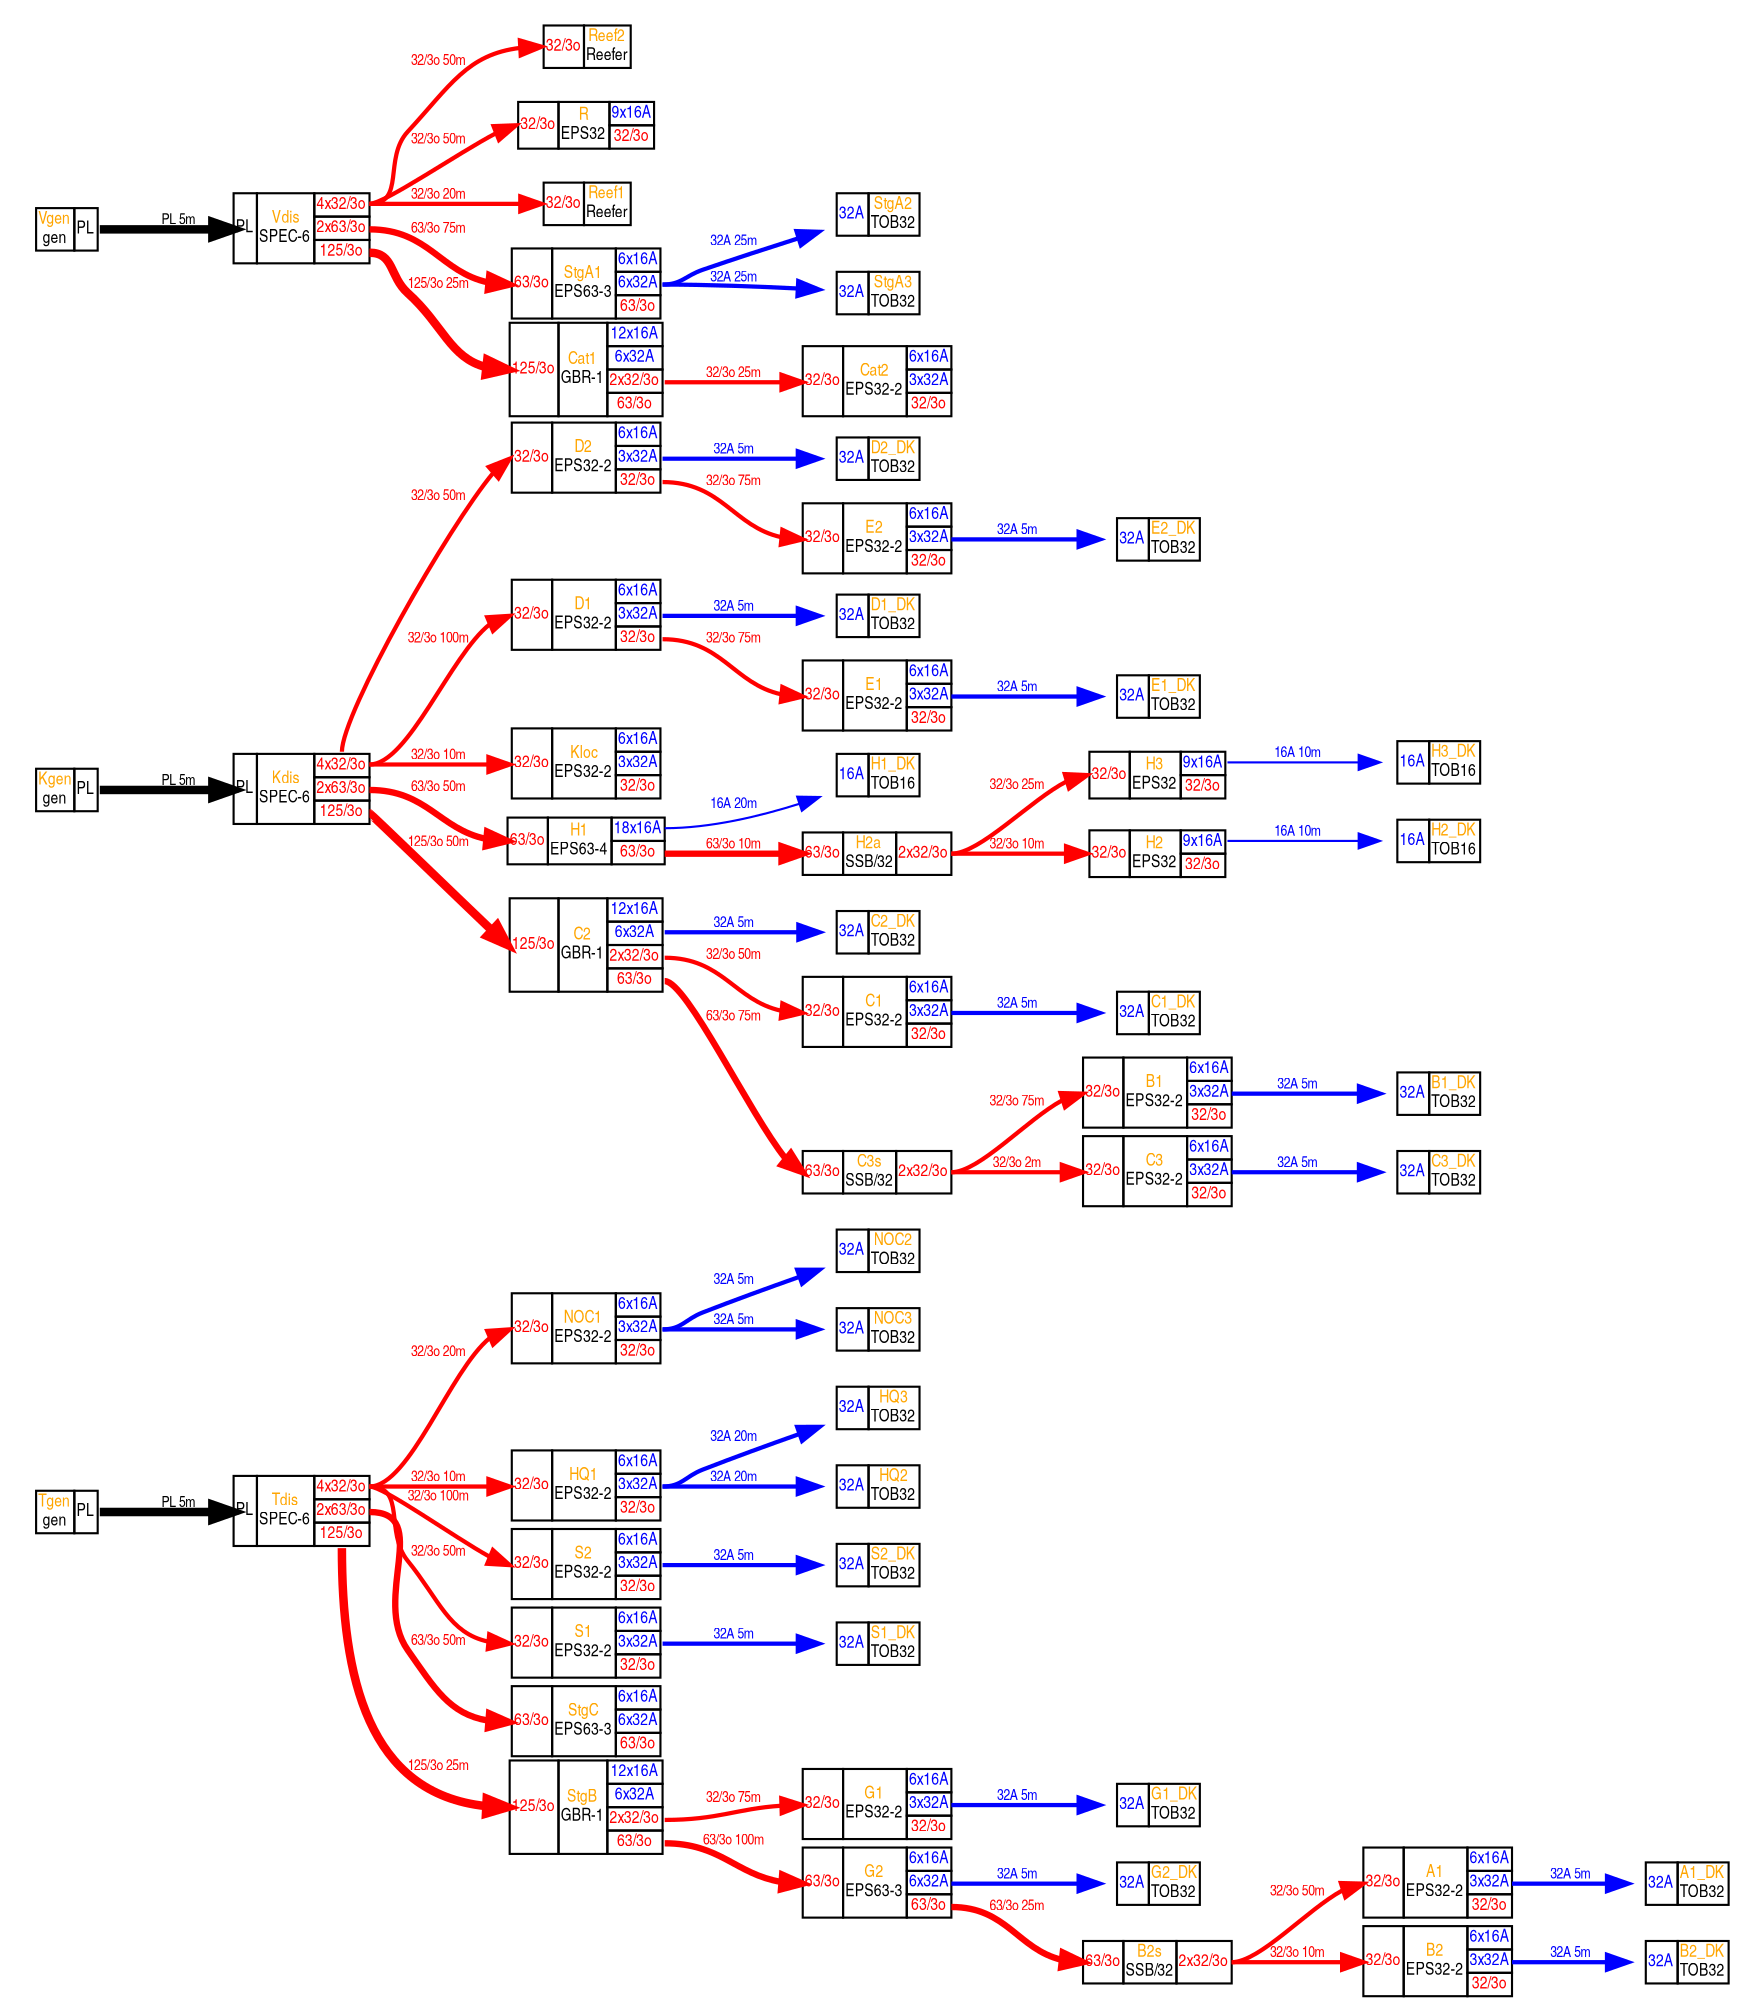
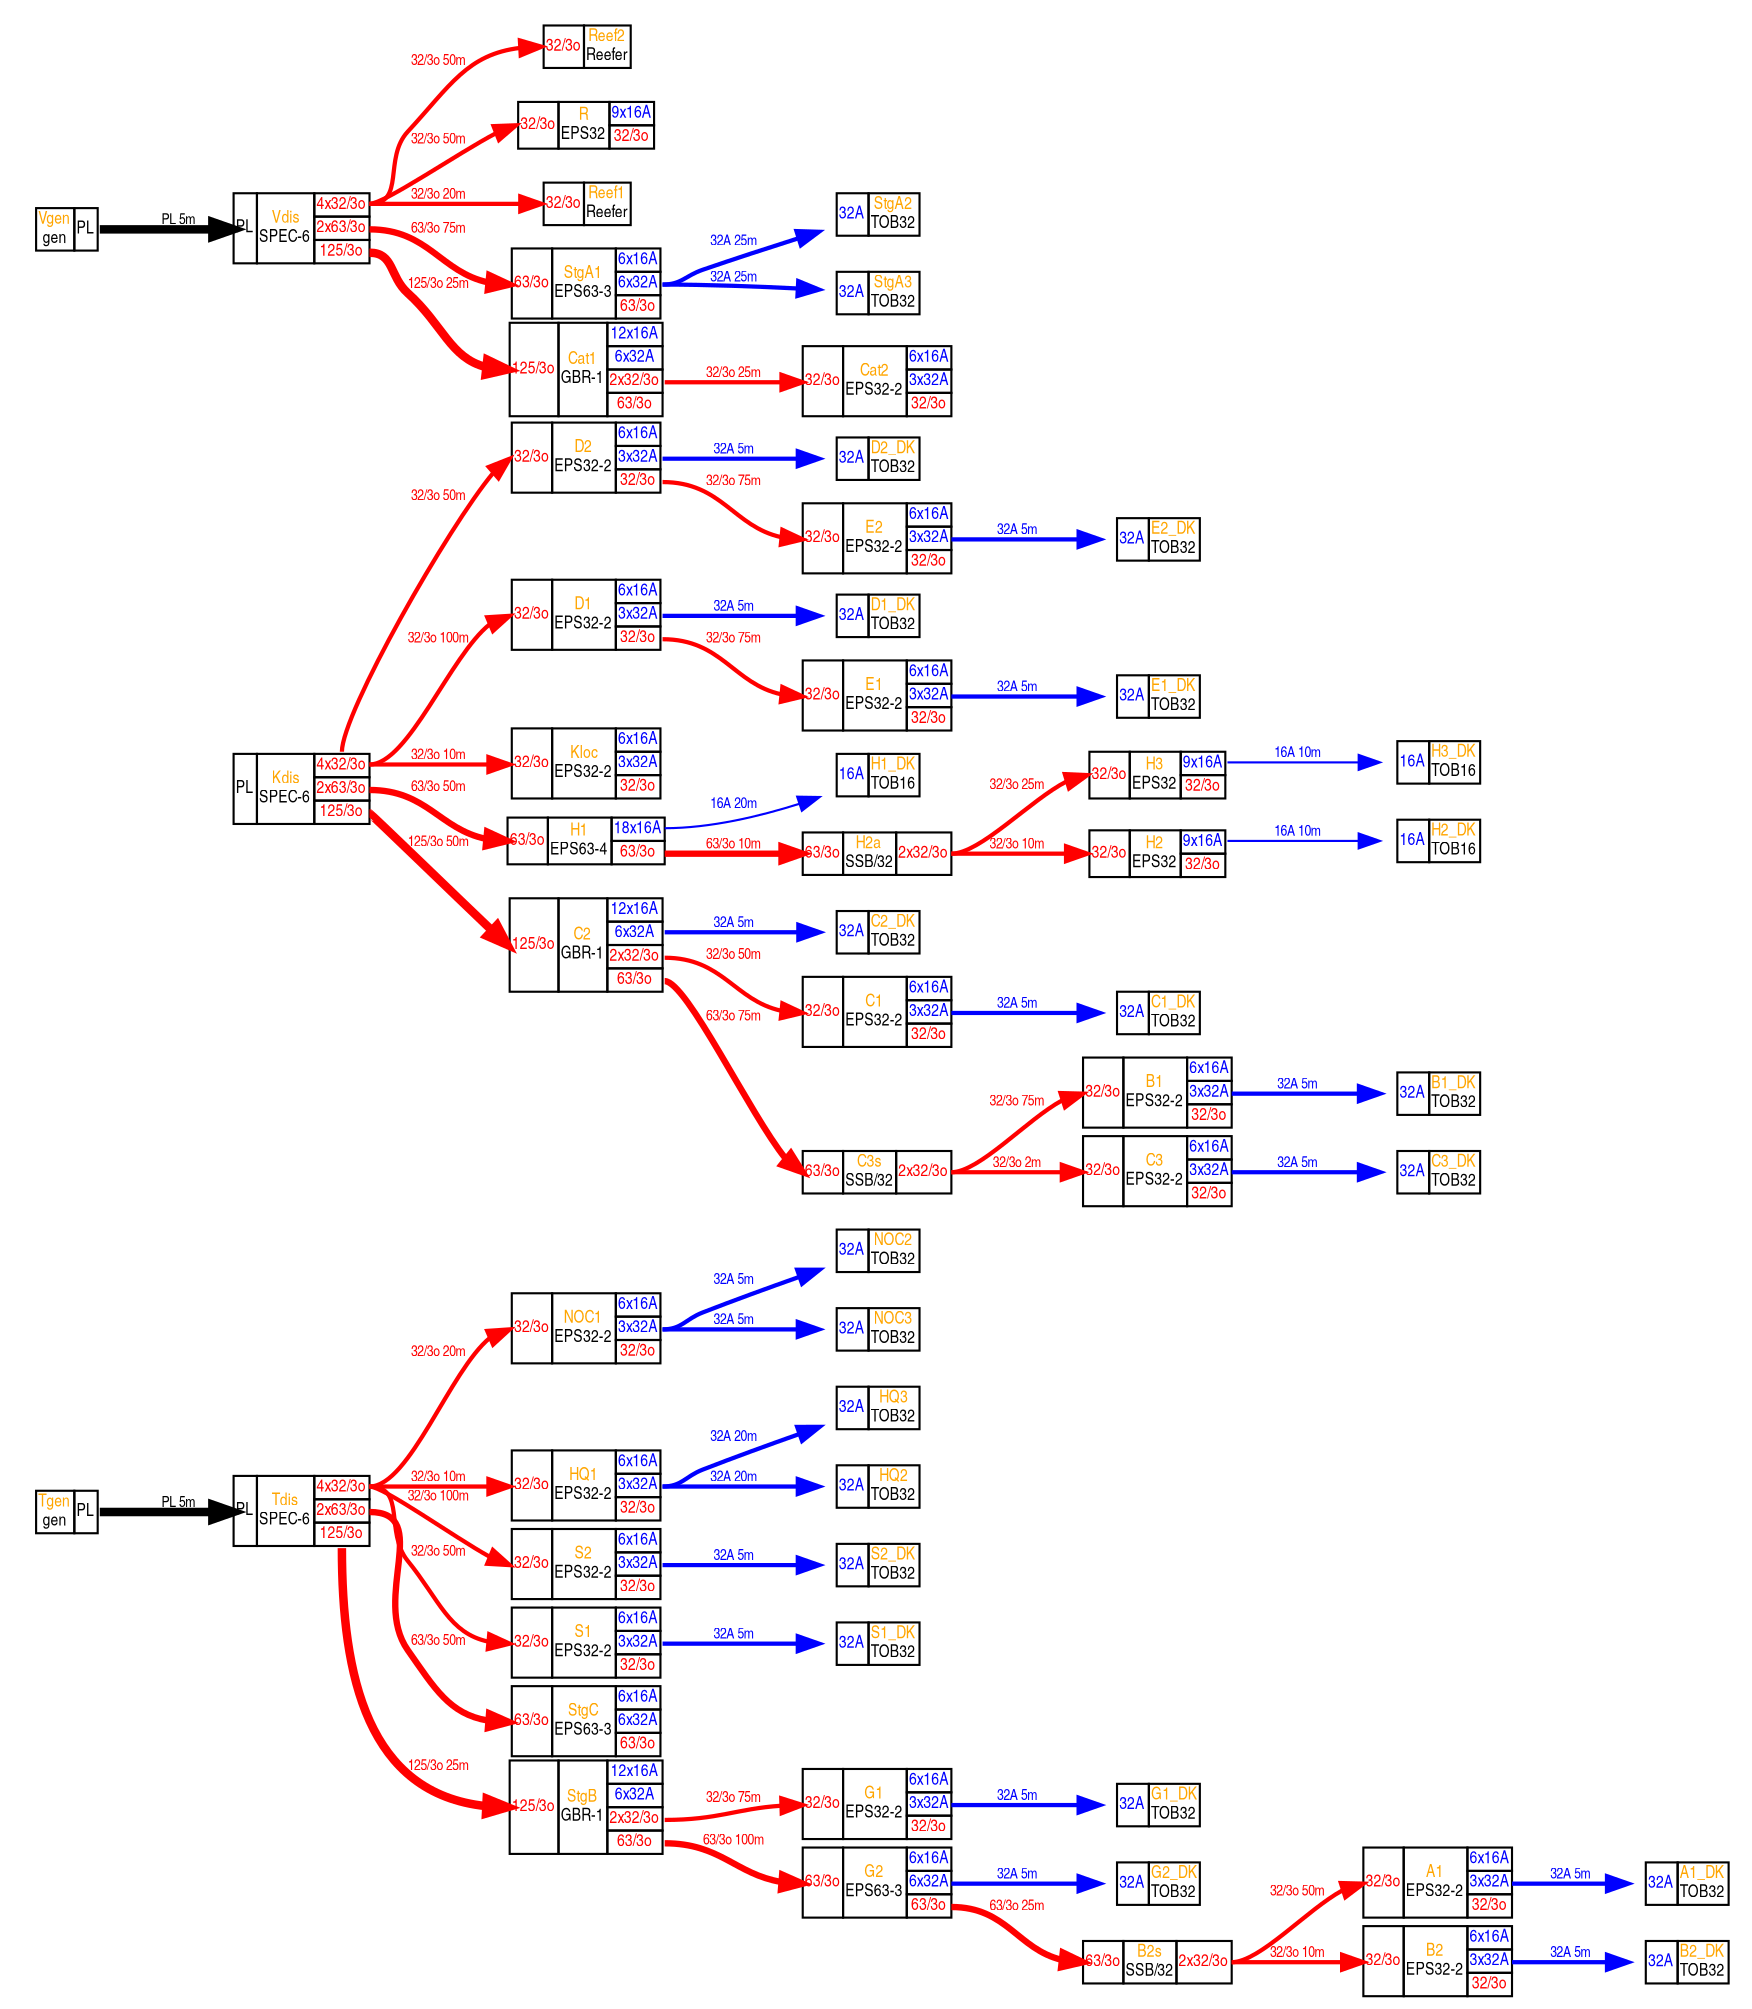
(66, 790) -> none
